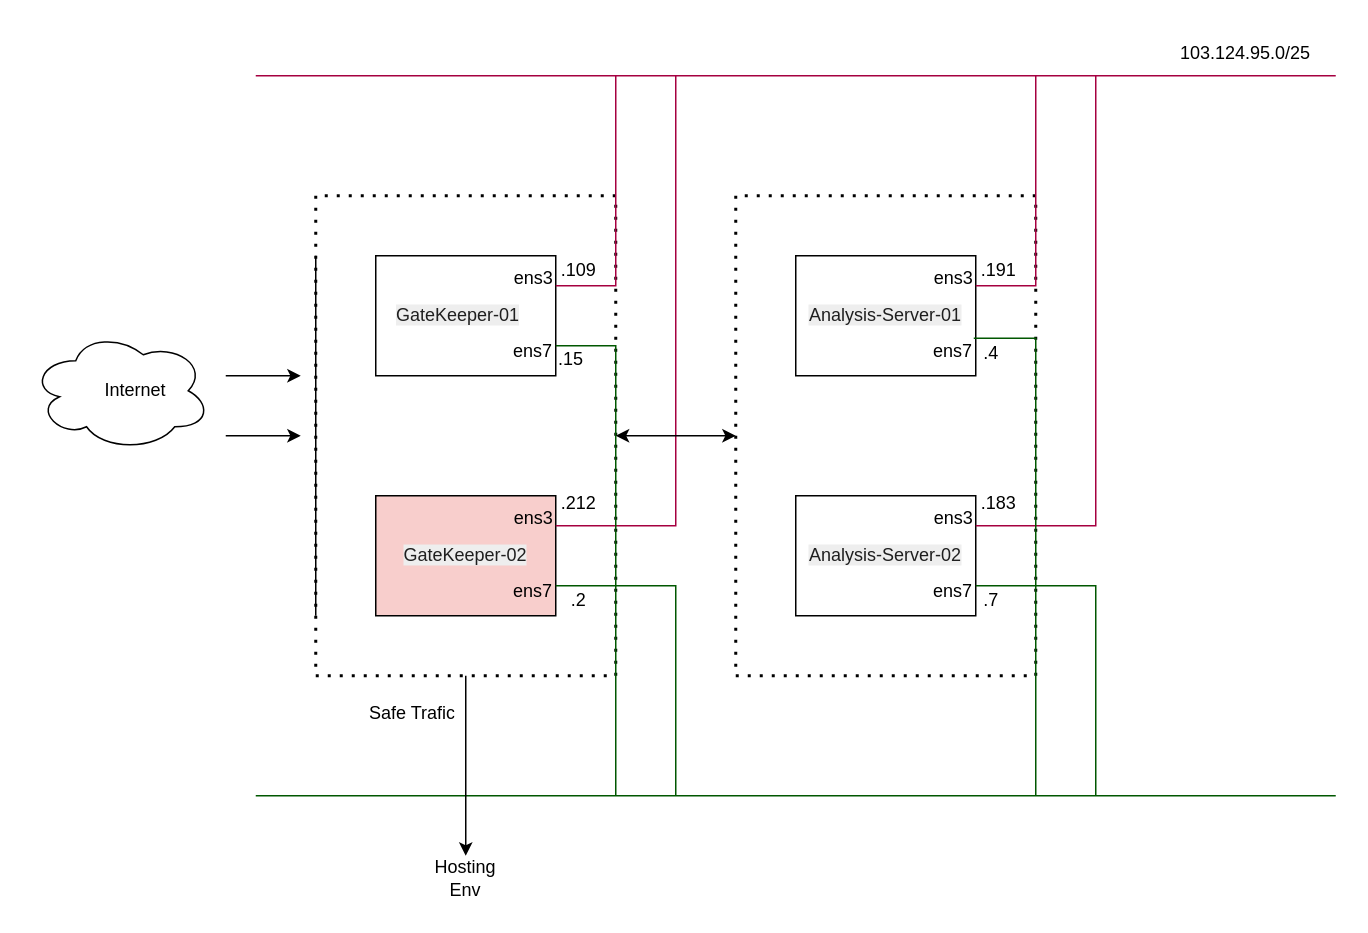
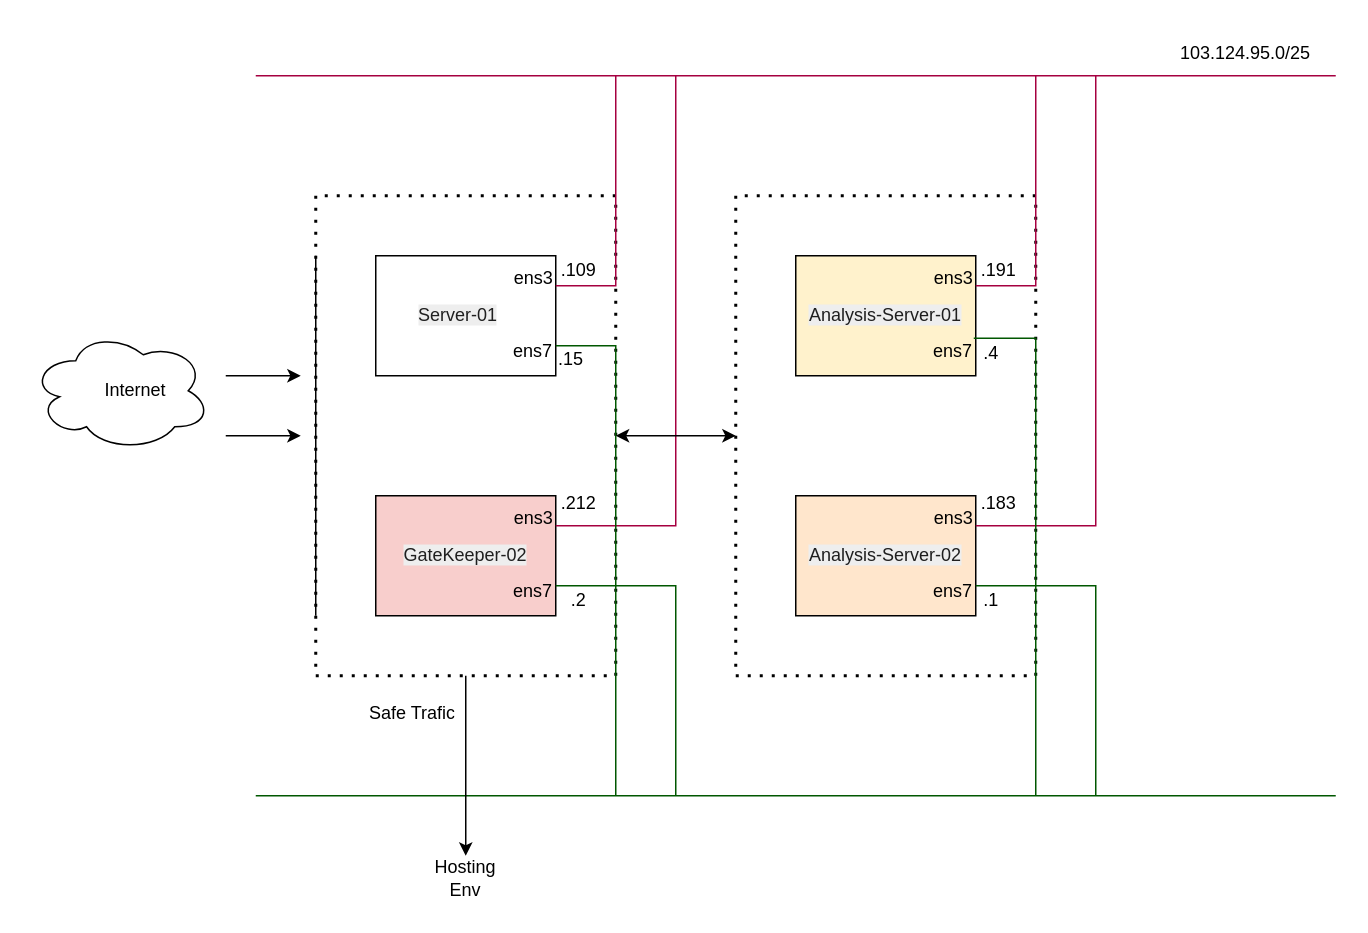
(458, 316) -> (458, 316)
(886, 316) -> (886, 316)
(886, 556) -> (886, 556)
(992, 601) -> (992, 601)
